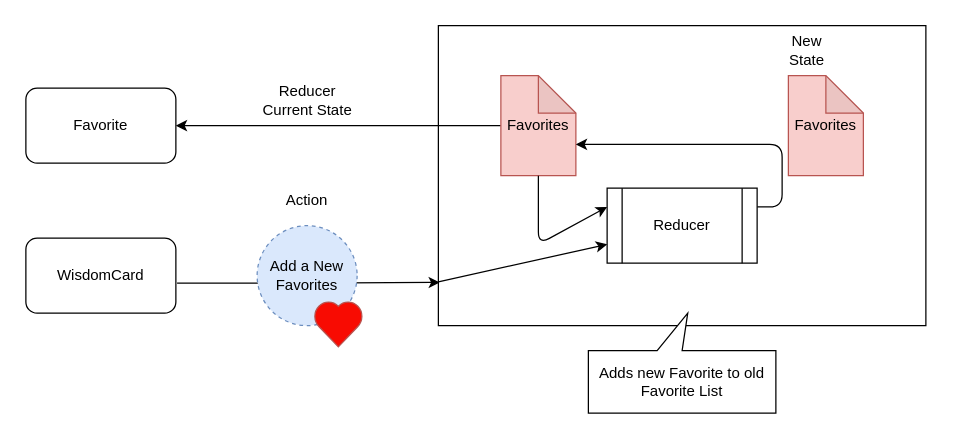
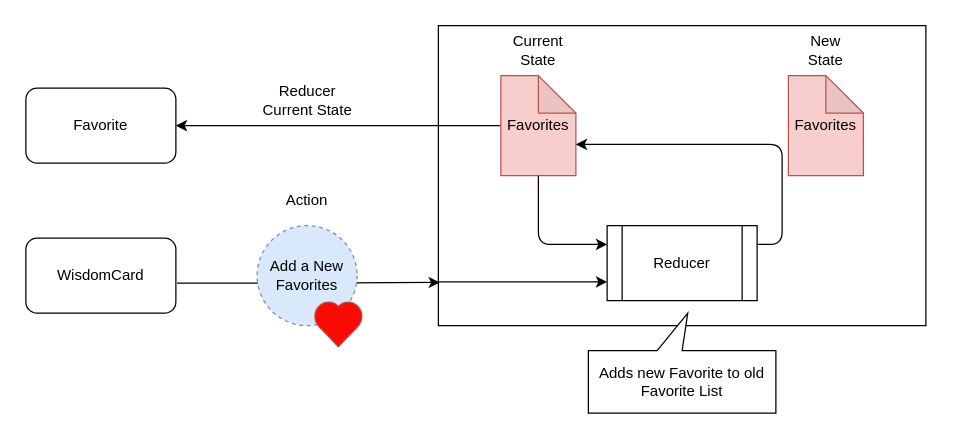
none -> (538, 51)
(807, 51) -> (826, 51)
(682, 226) -> (682, 263)
